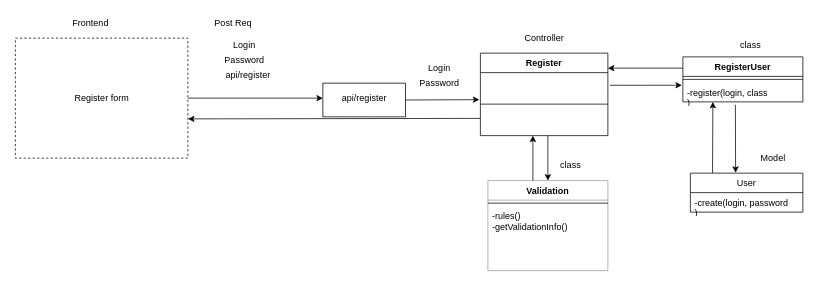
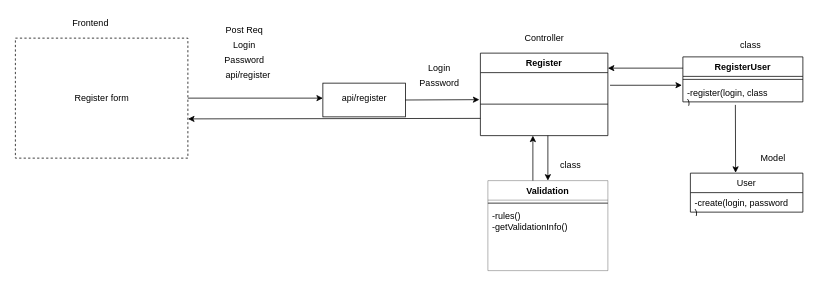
(233, 23) -> (244, 30)
(713, 139) -> none
